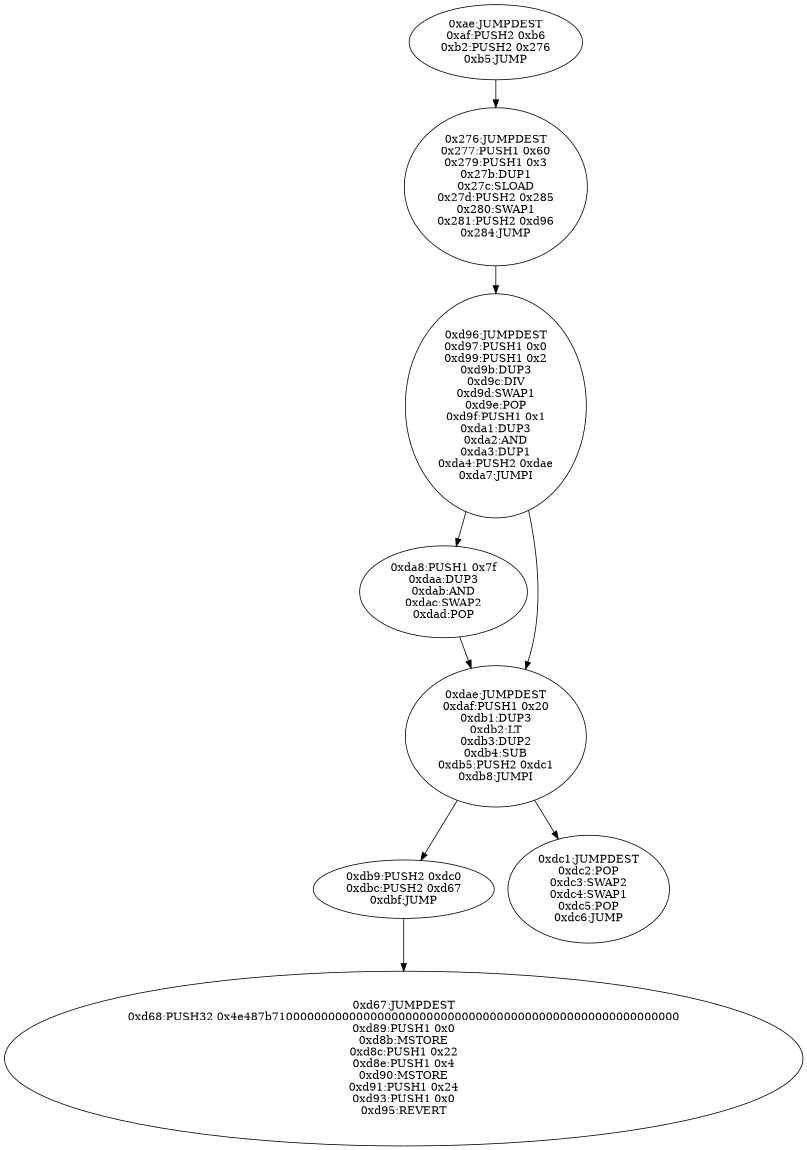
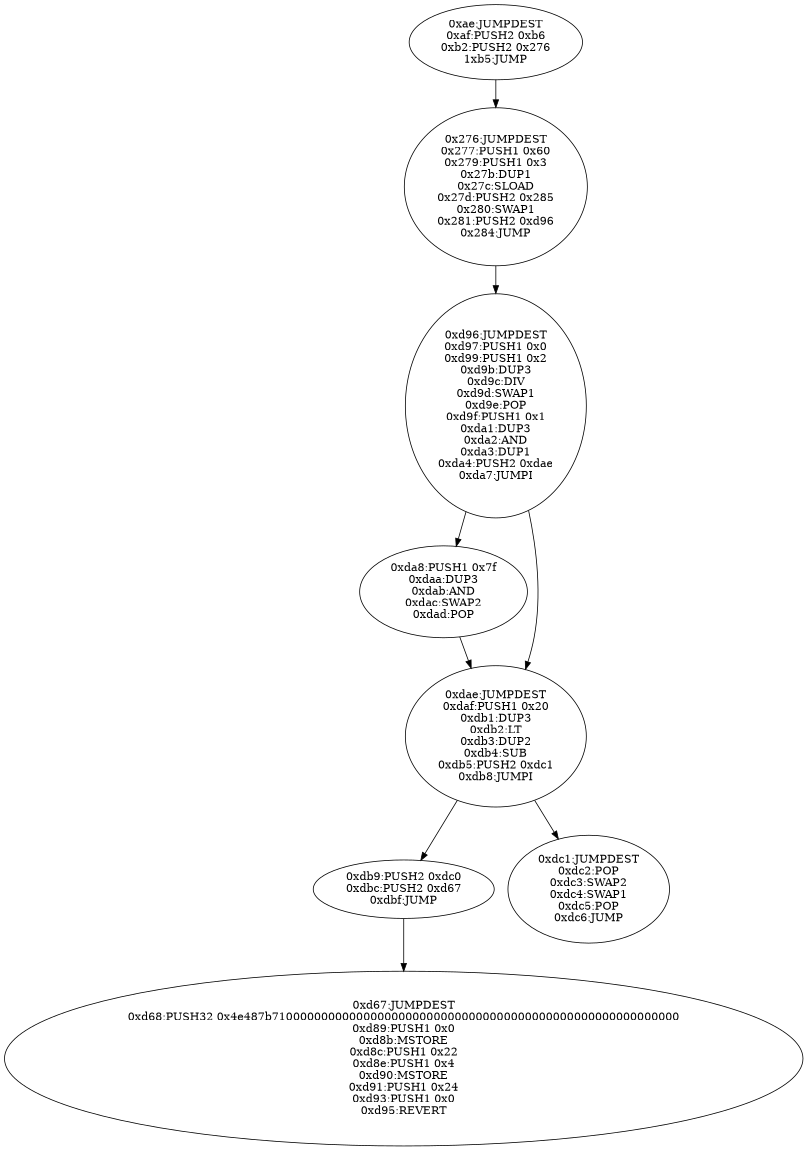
(496, 42) -> (496, 42)
